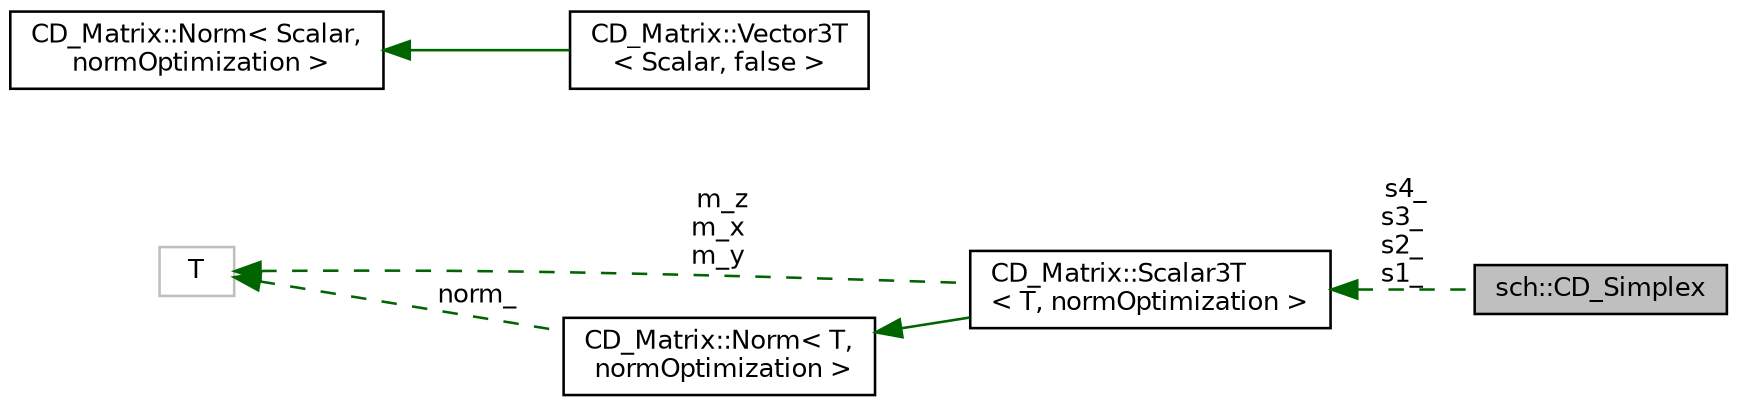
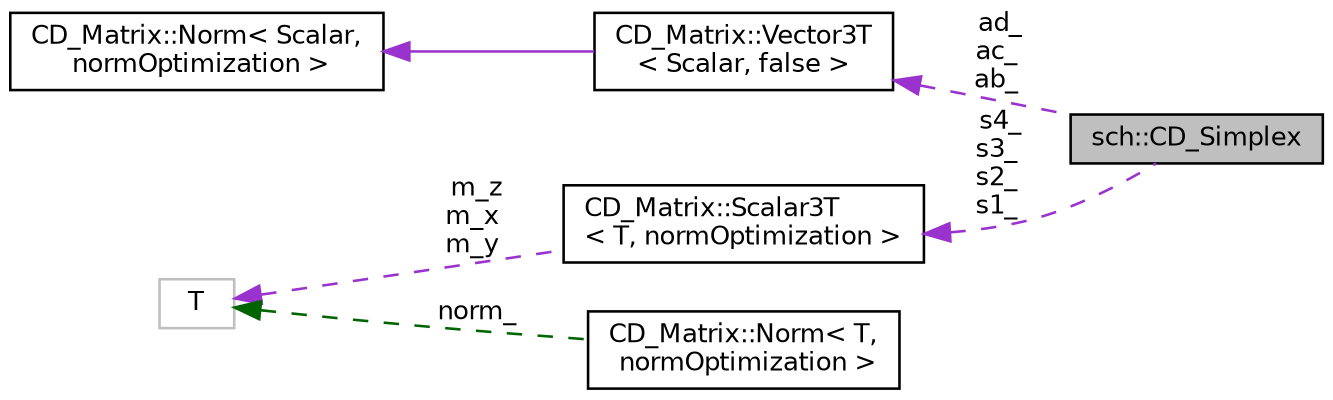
(490, 50) -> (502, 51)
none -> (995, 100)
(616, 273) -> (412, 272)
(1416, 290) -> (1058, 211)
(936, 323) -> none
